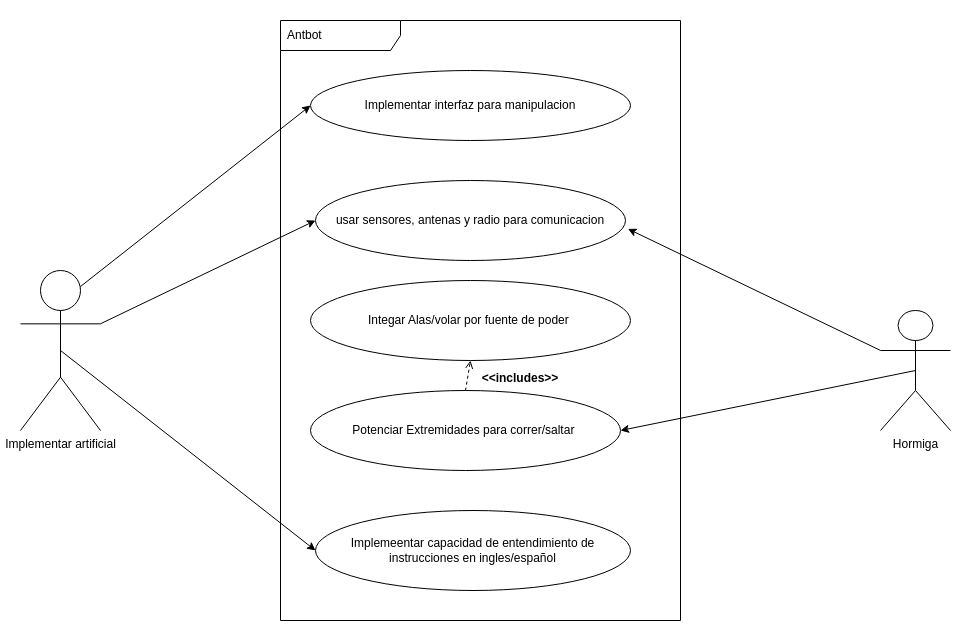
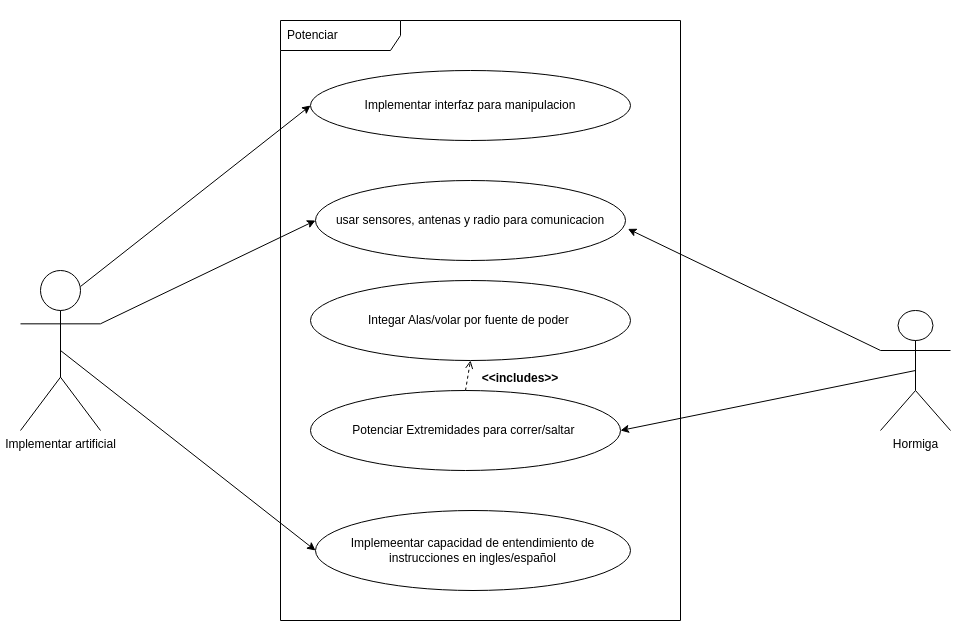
(308, 36) -> (316, 36)
